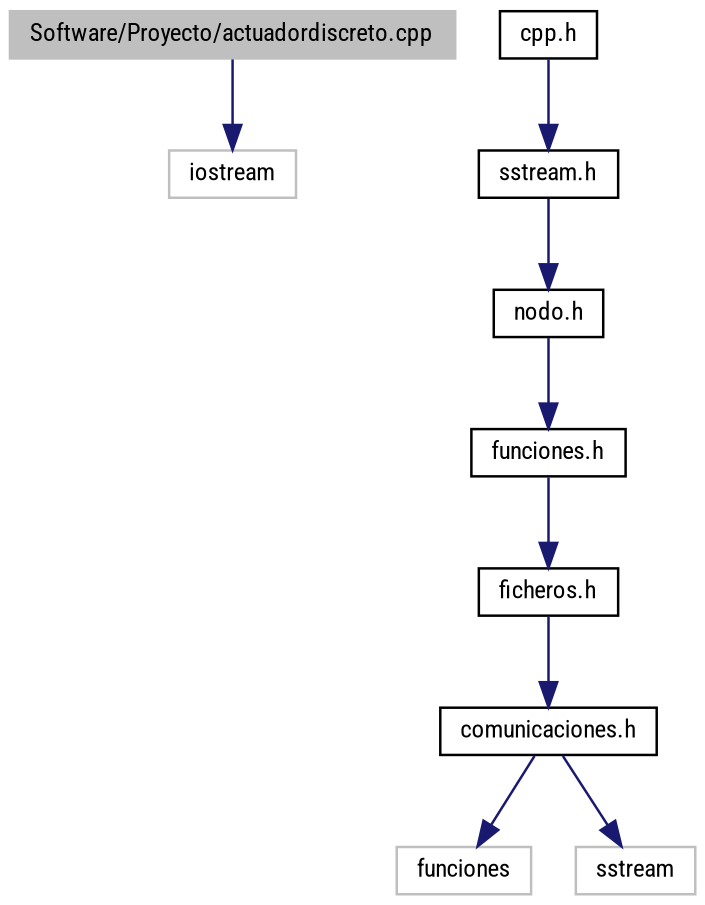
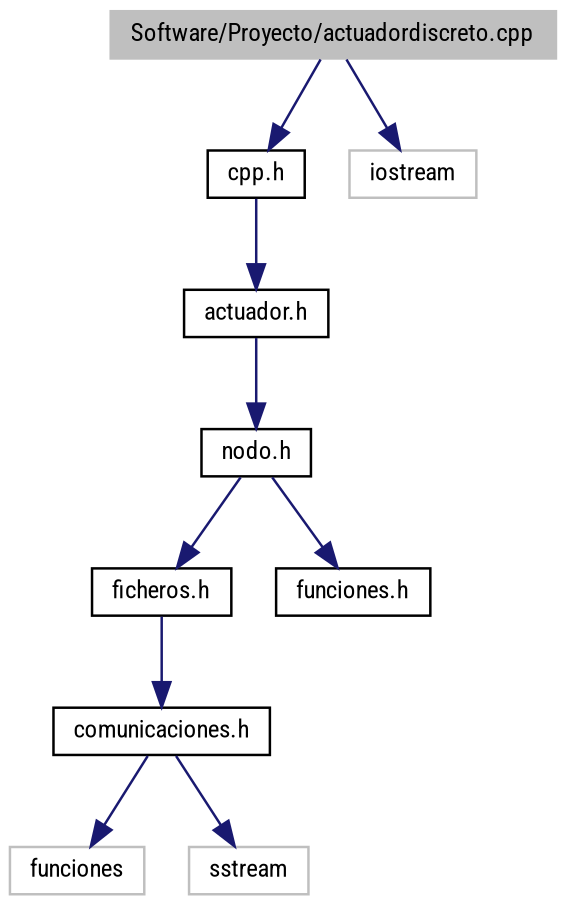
none -> (301, 94)
(548, 174) -> (256, 313)
(548, 510) -> (216, 512)
